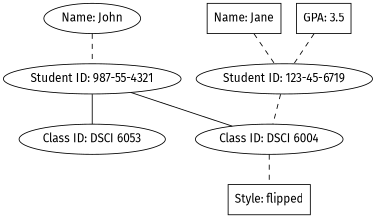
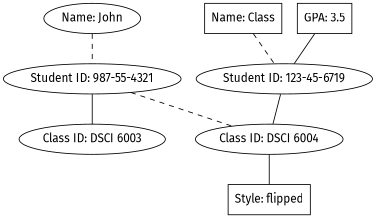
(244, 18) -> (243, 18)
(304, 49) -> (304, 49)
(182, 109) -> (182, 109)
(277, 109) -> (277, 109)
(92, 139) -> (92, 139)
(269, 170) -> (269, 170)
